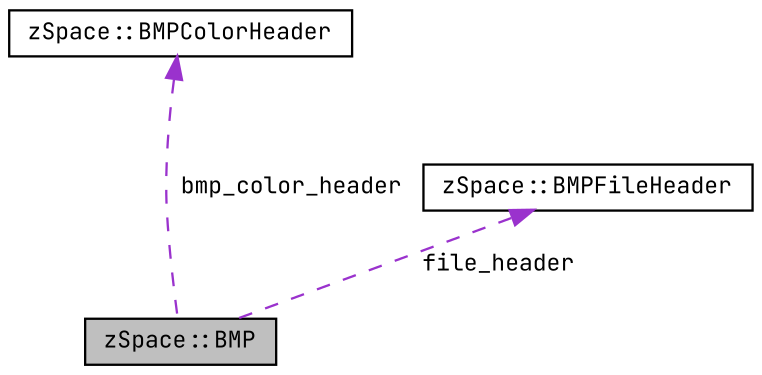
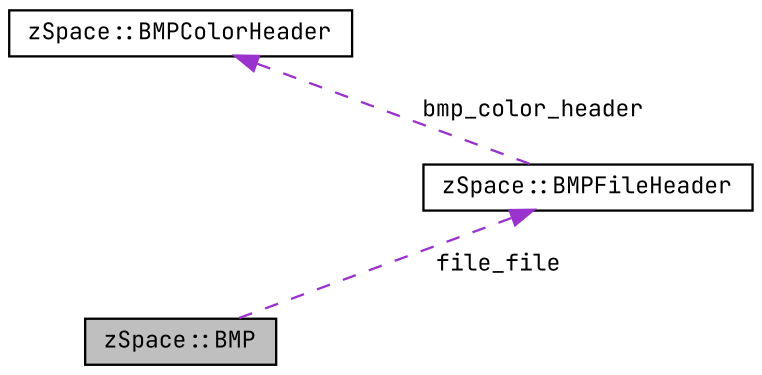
(166, 200) -> (396, 115)
(492, 265) -> (492, 265)
